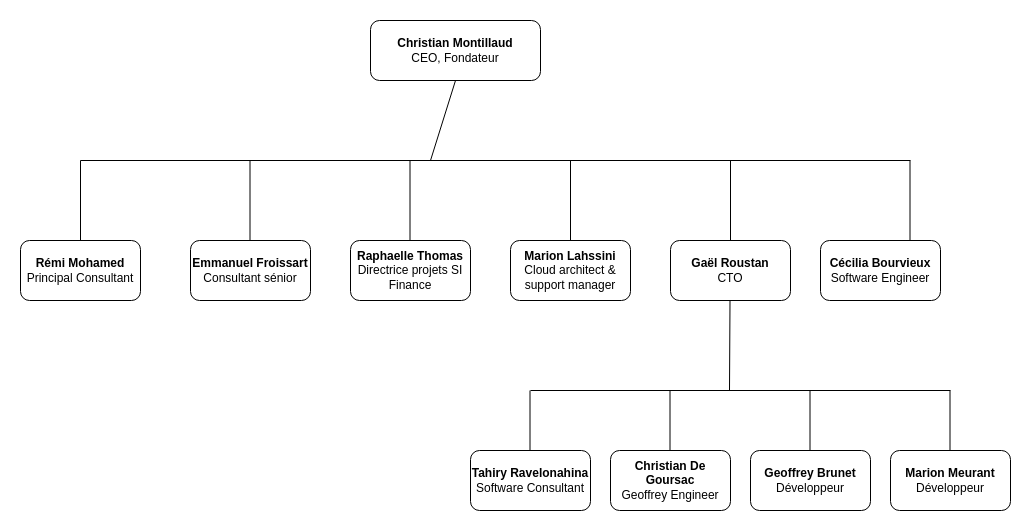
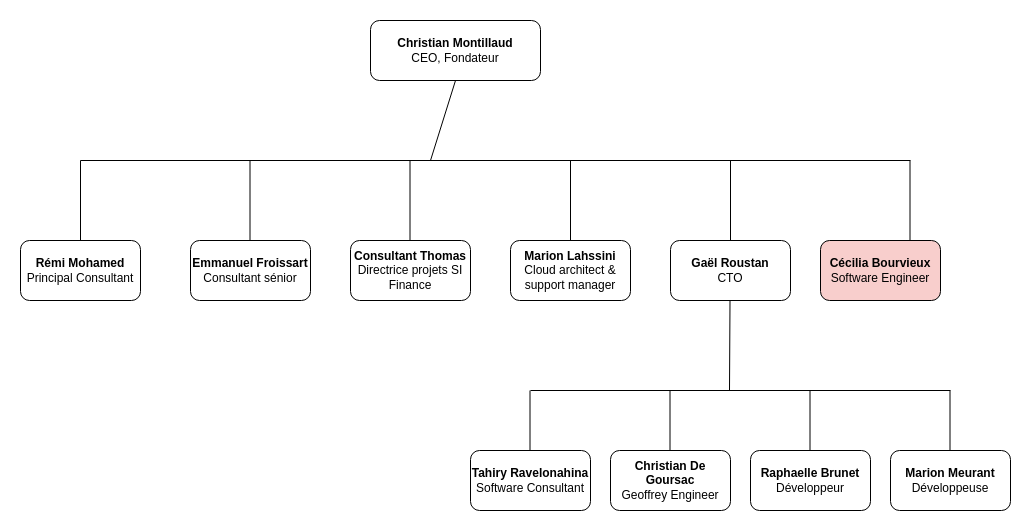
(411, 271) -> (411, 271)
(881, 271) -> (881, 271)
(811, 481) -> (811, 481)
(951, 481) -> (951, 481)
